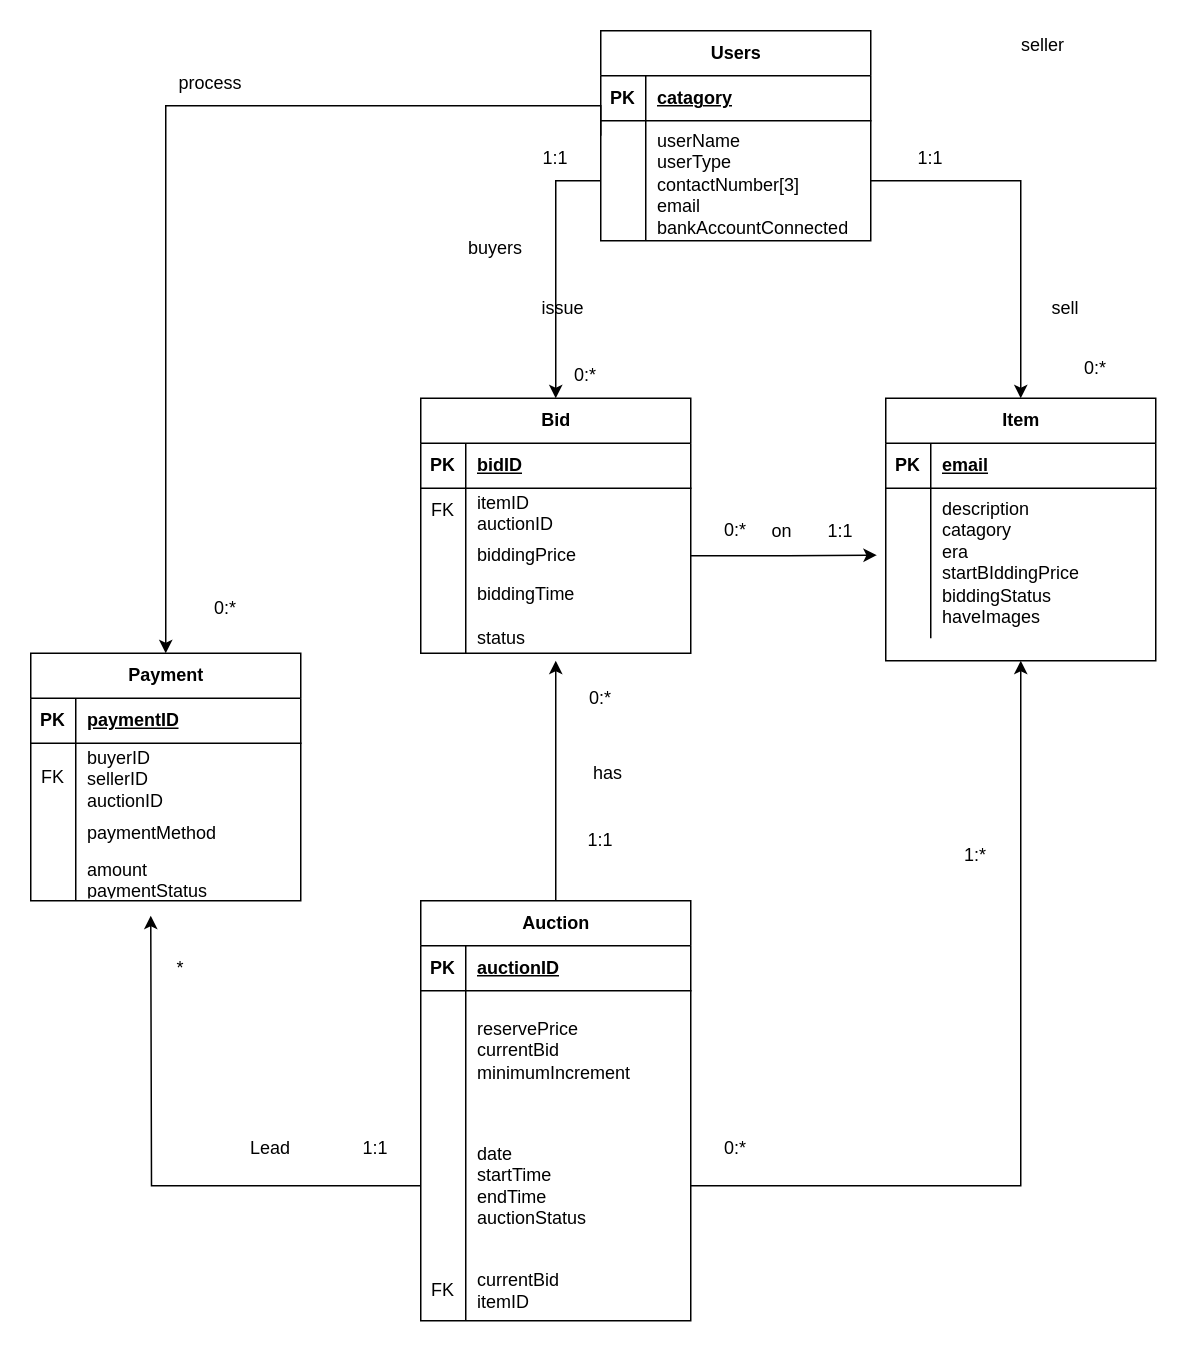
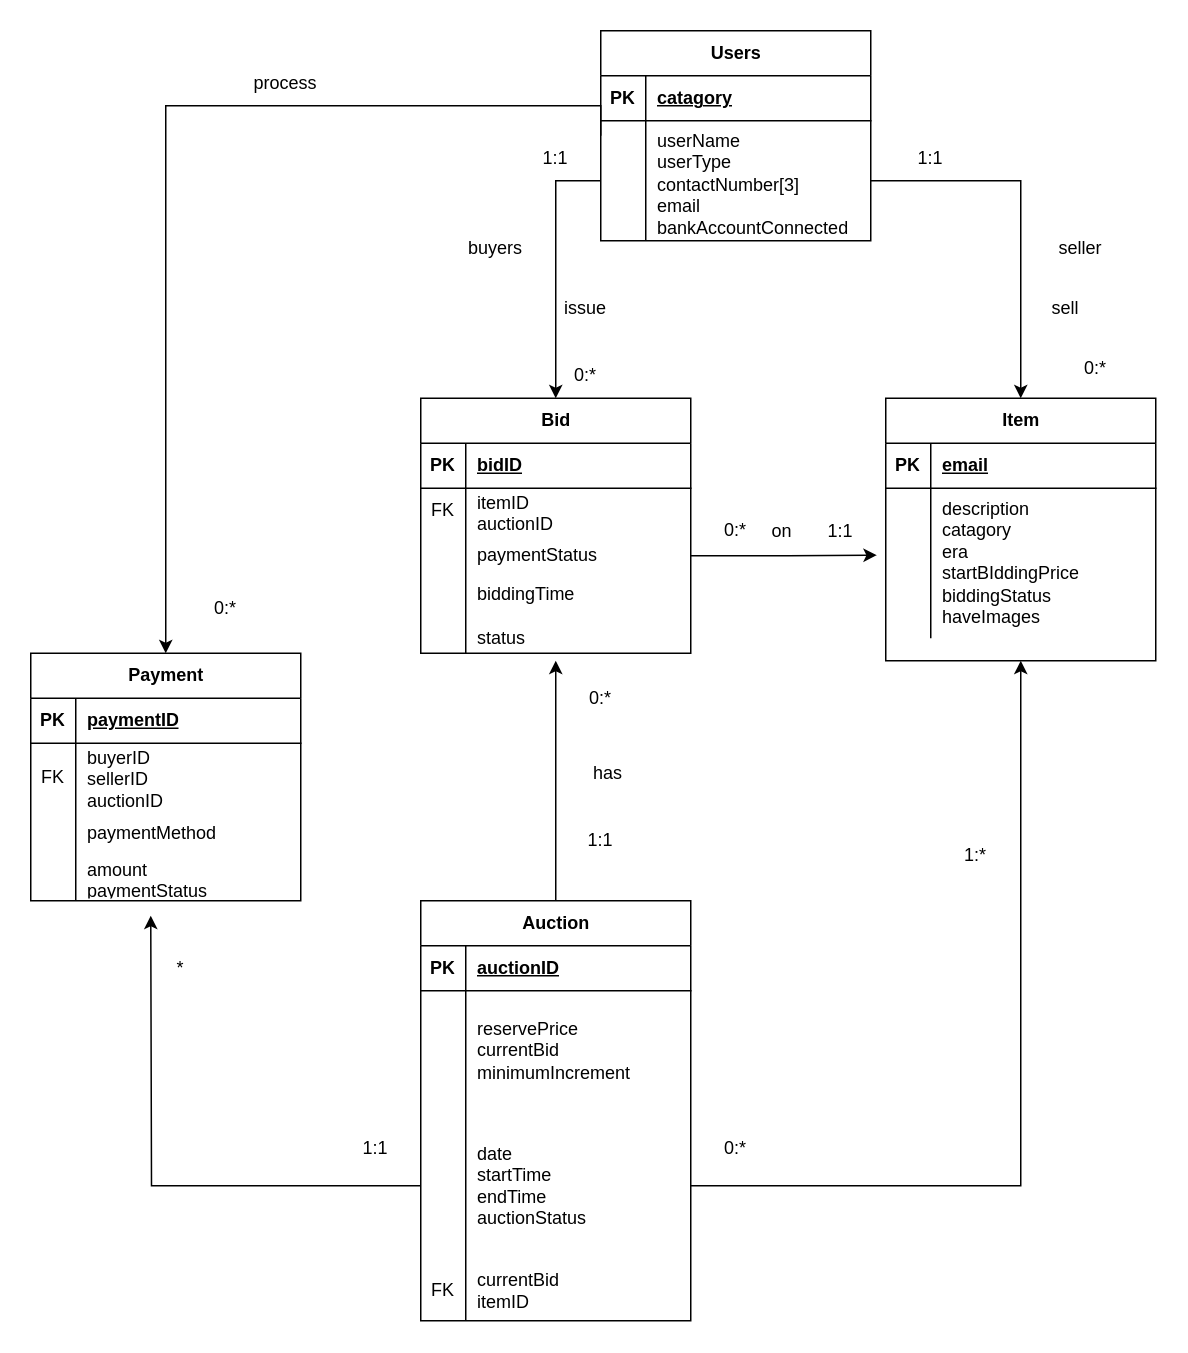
(1043, 46) -> (1081, 248)
(211, 83) -> (286, 83)
(563, 308) -> (586, 308)
(531, 556) -> (543, 556)
(271, 1148) -> none
